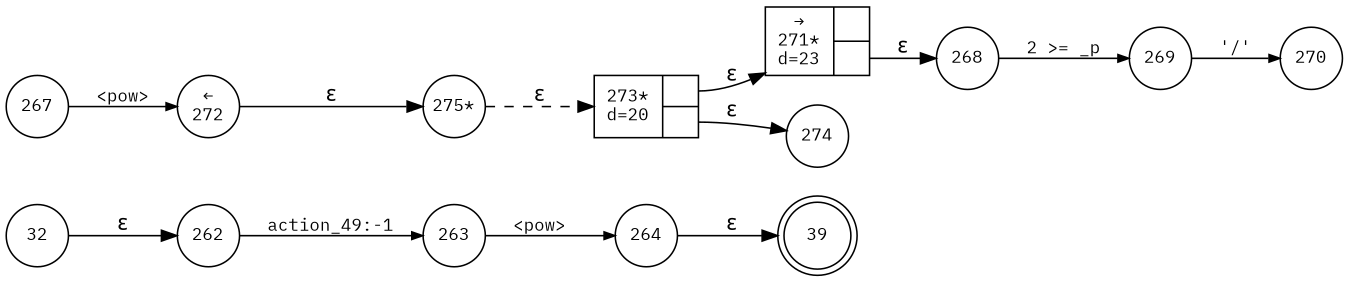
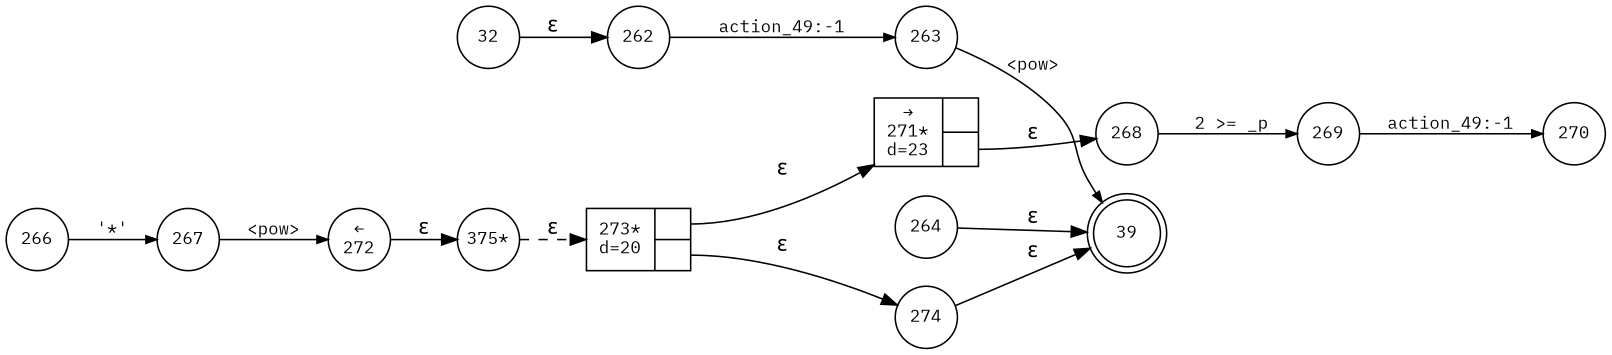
(1236, 49) -> (1451, 124)
(454, 107) -> (488, 240)
(545, 236) -> (1046, 102)
none -> (37, 240)
none -> (1016, 280)
